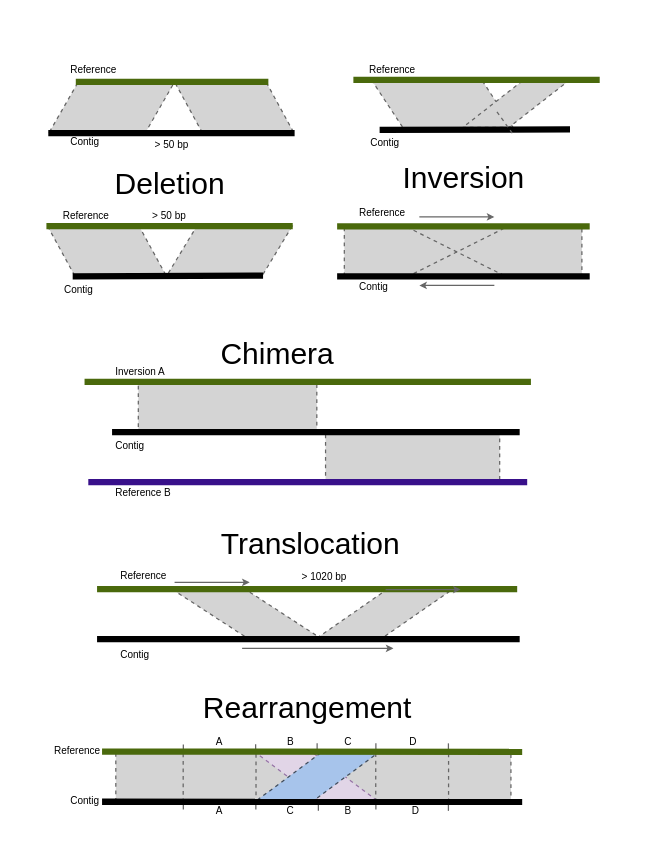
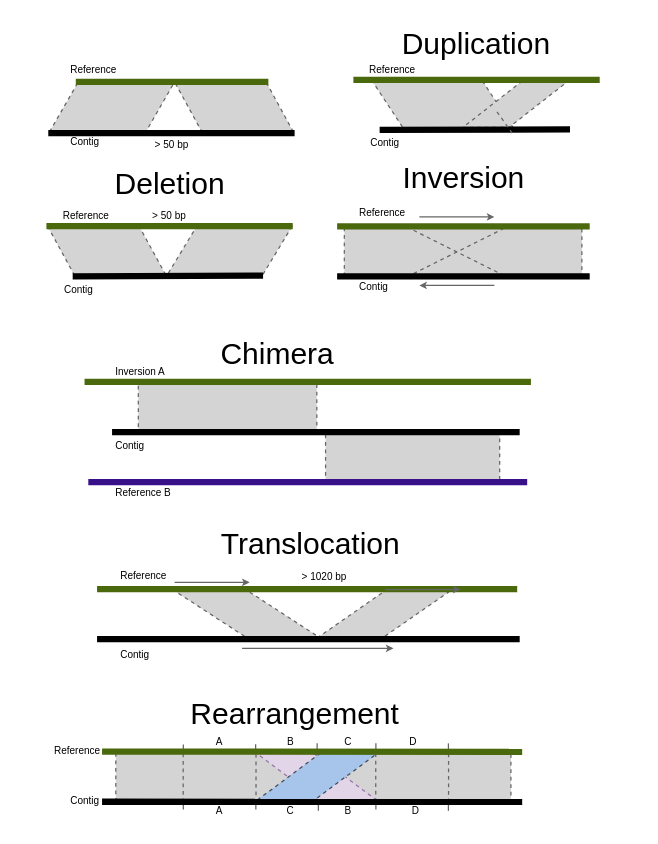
none -> (476, 44)
(308, 708) -> (295, 714)
